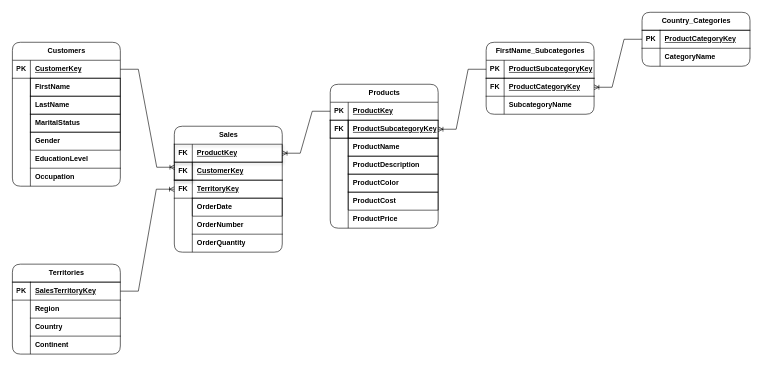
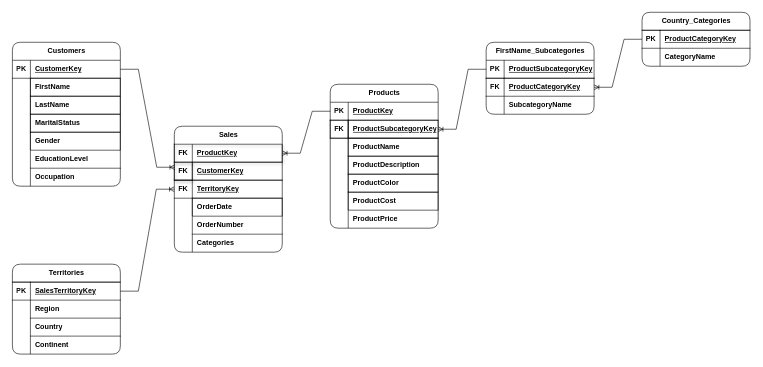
(222, 243) -> (216, 243)
